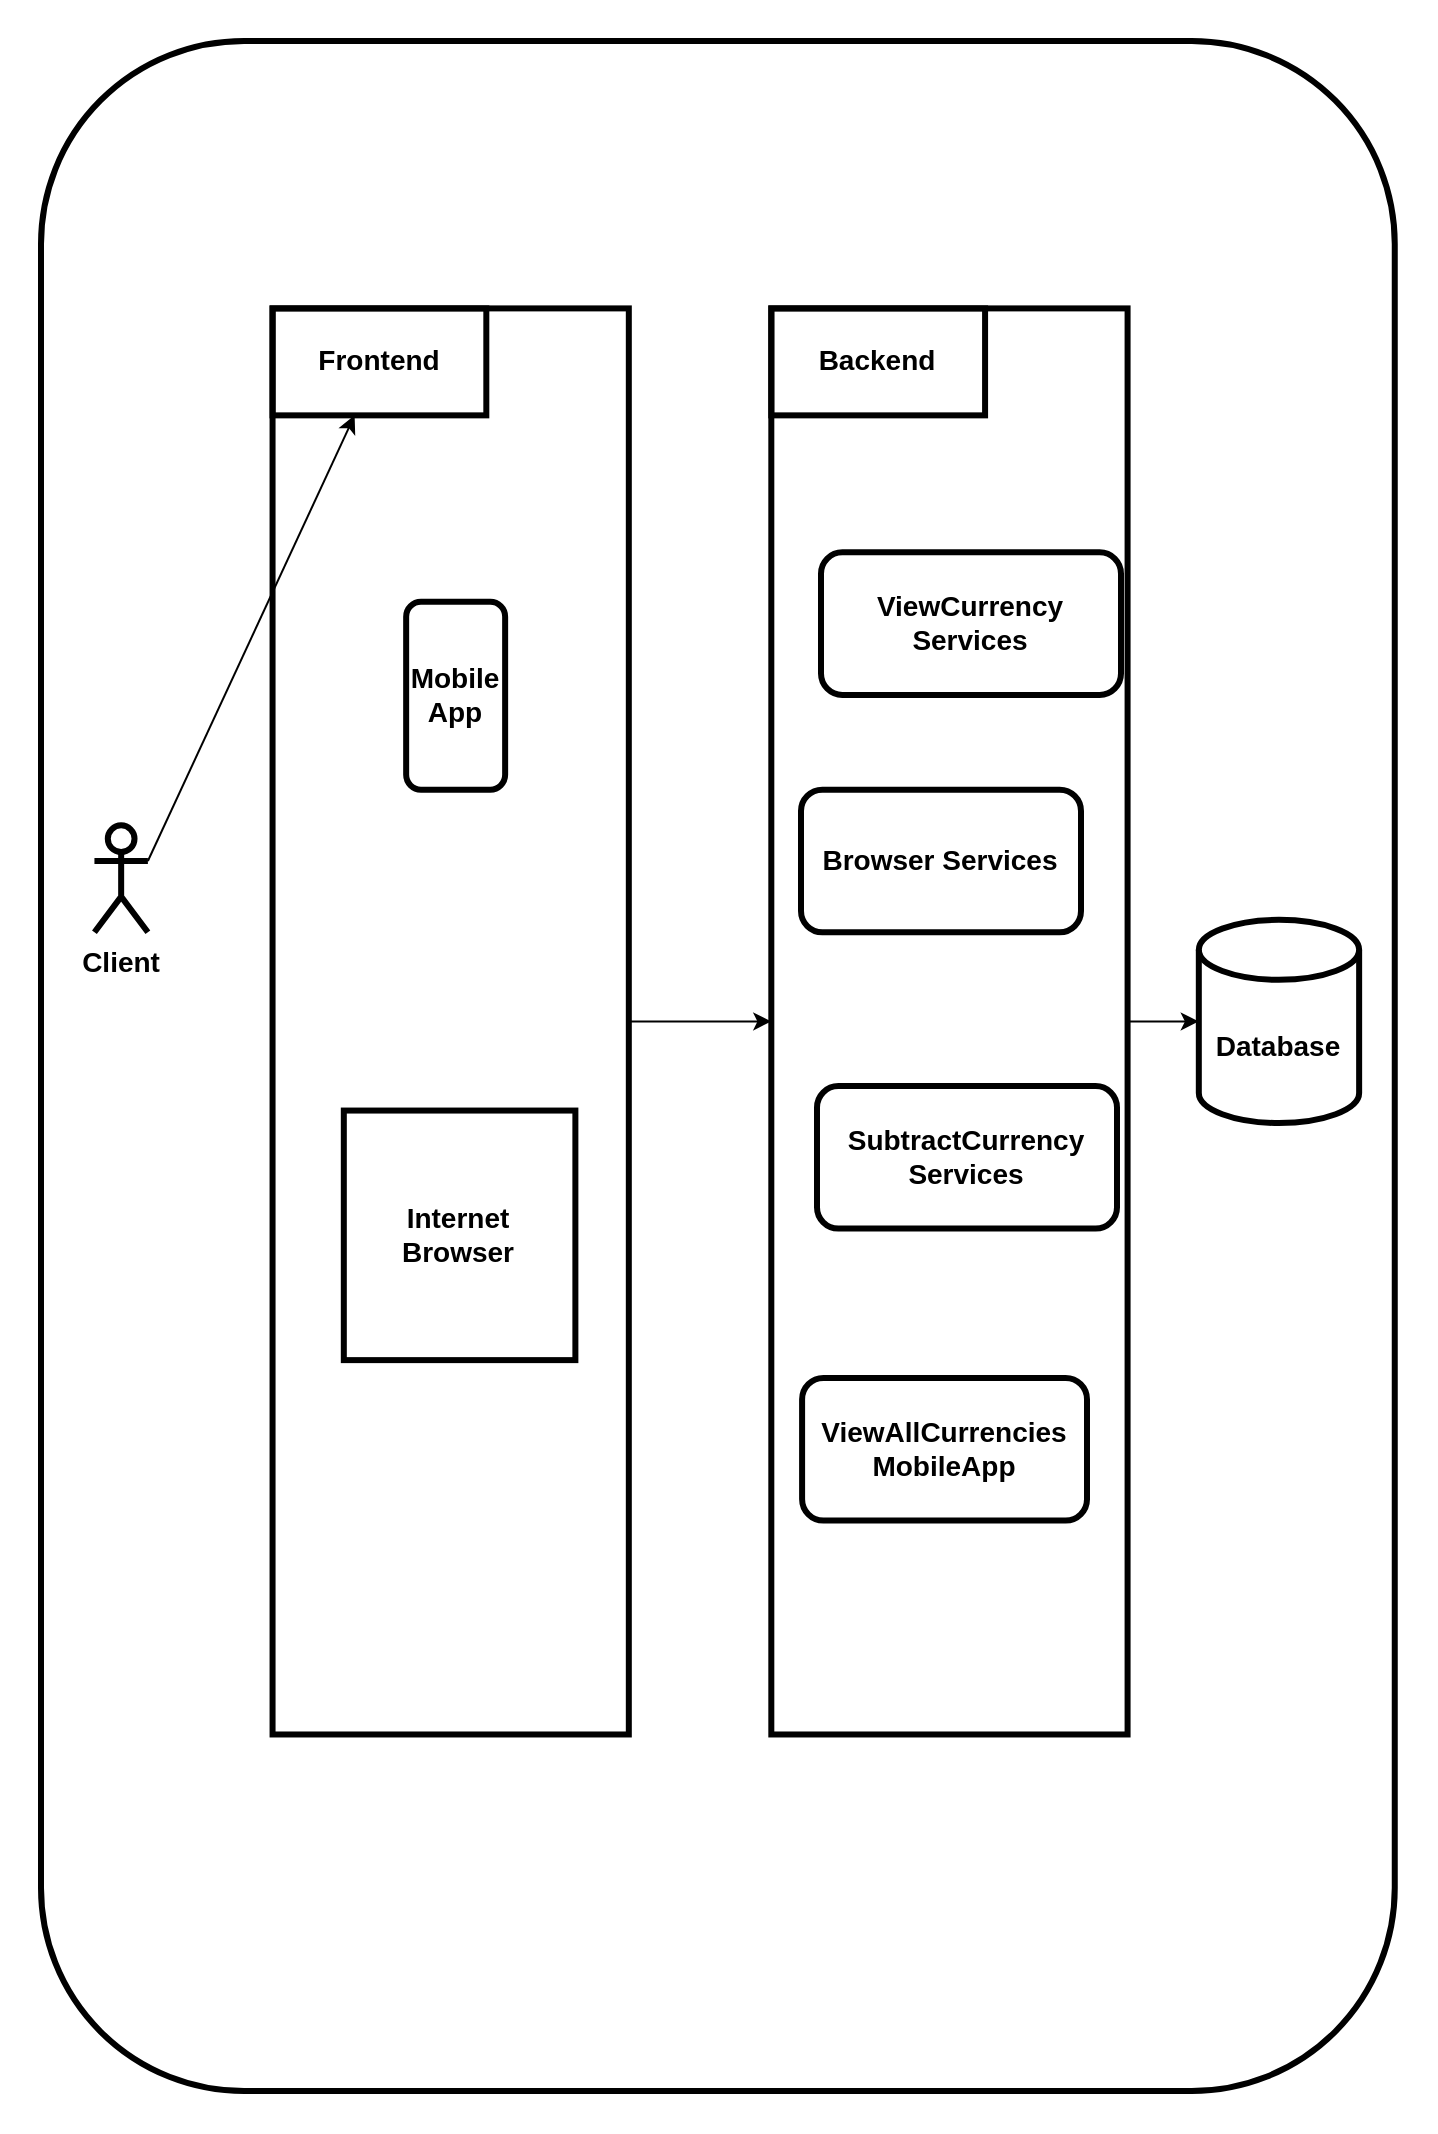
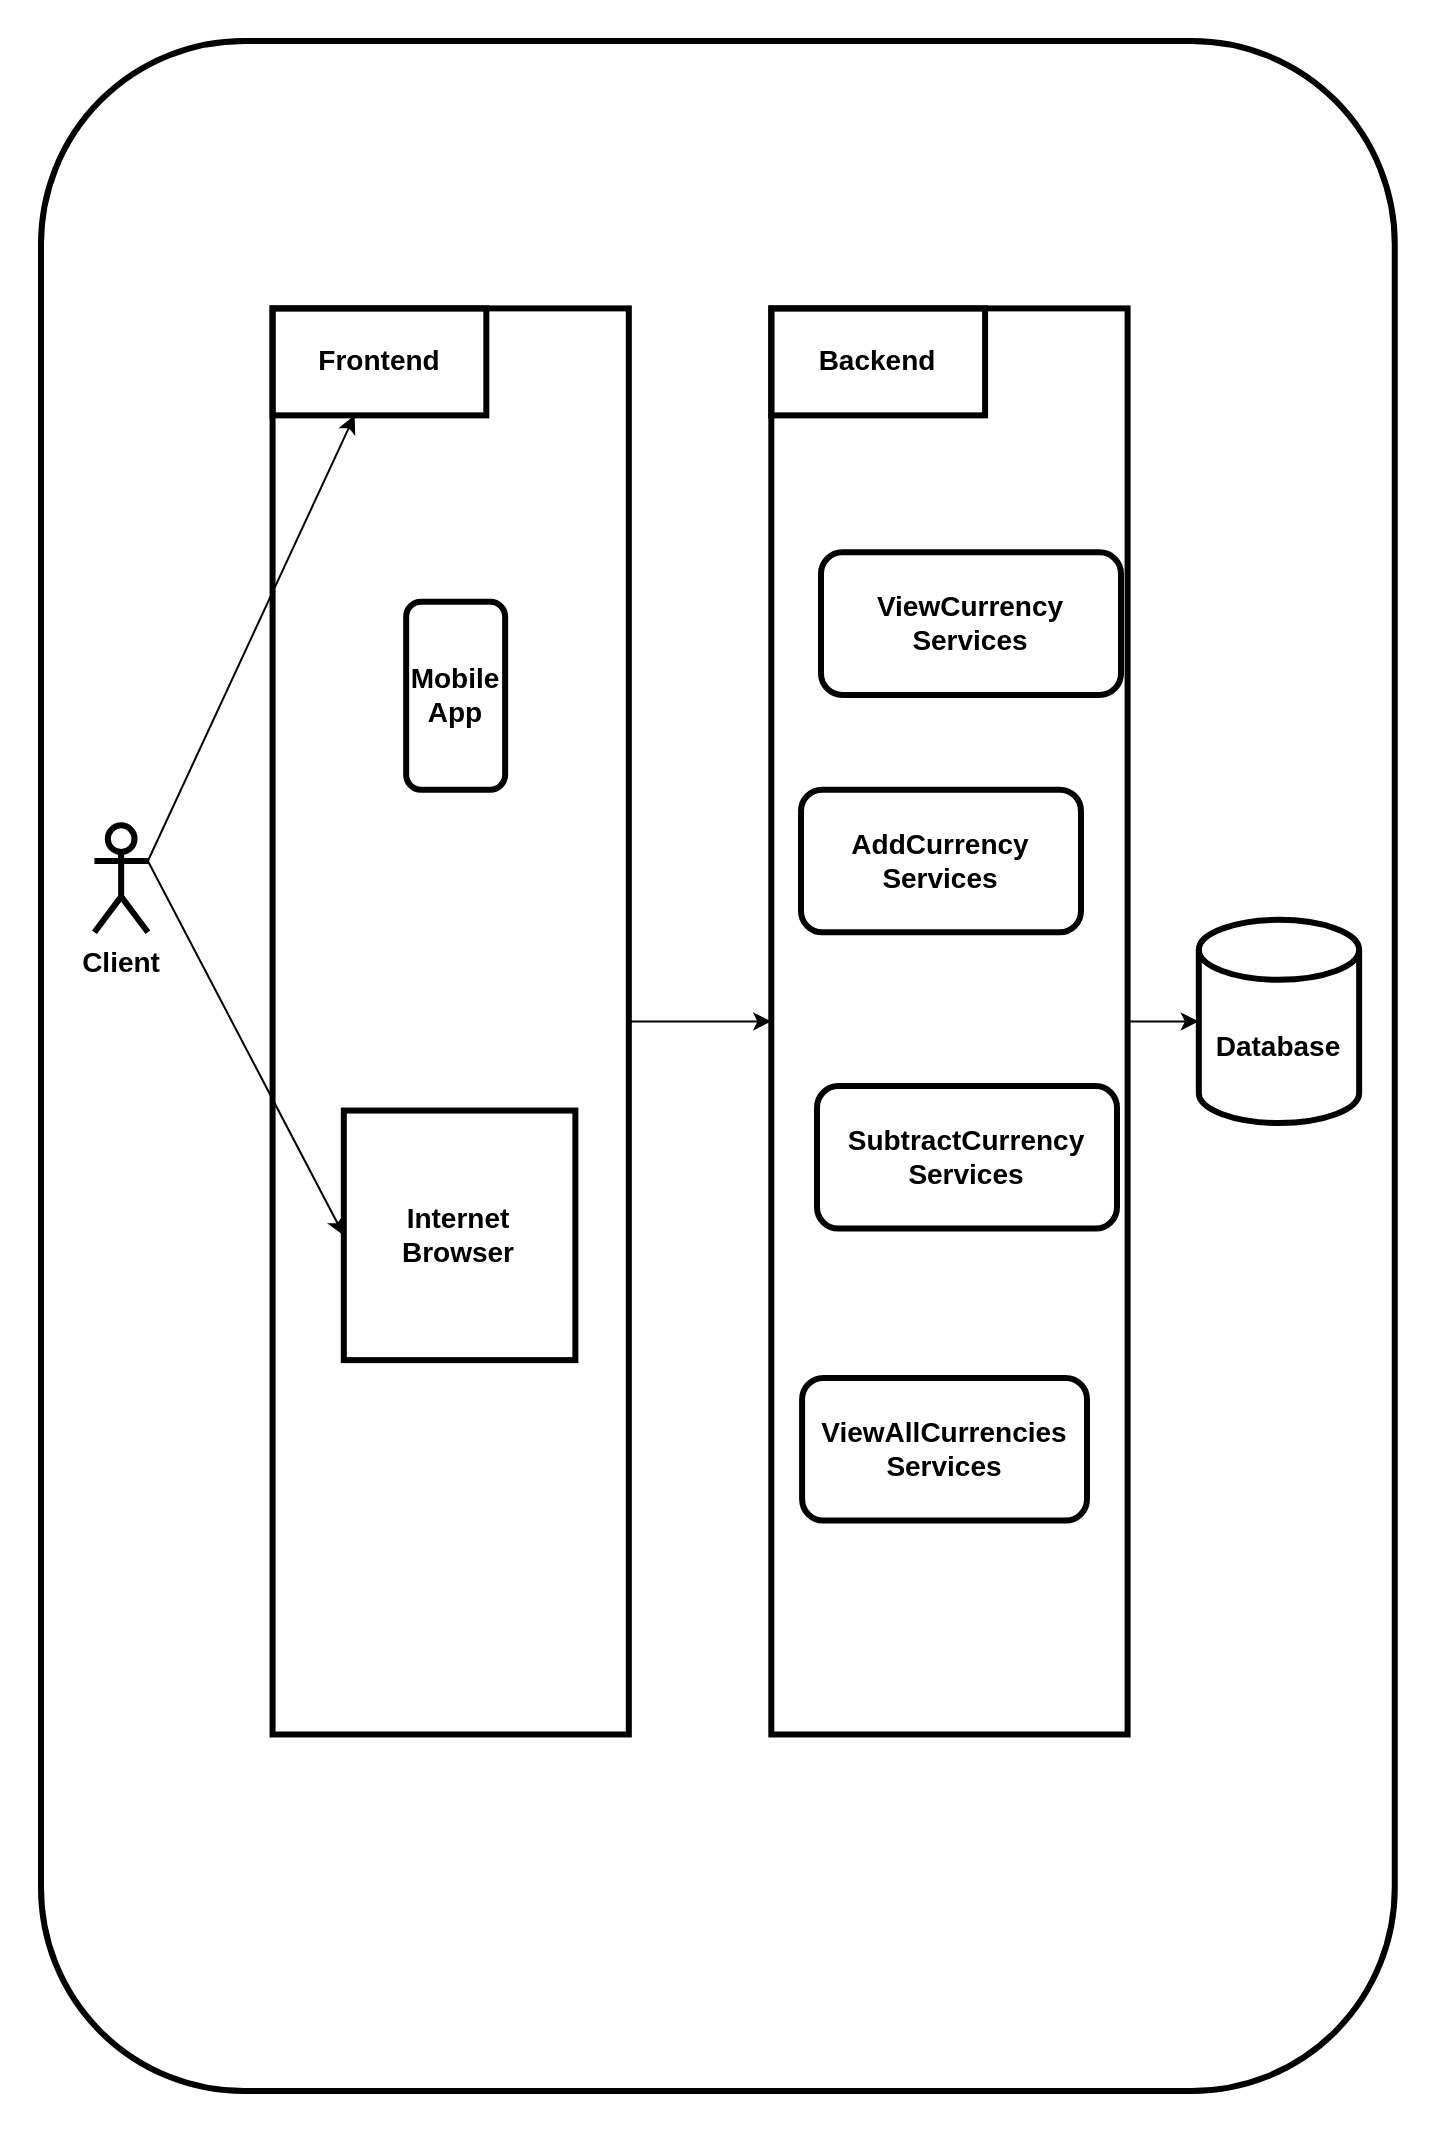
(941, 861) -> (941, 861)
none -> (243, 1043)
(945, 1449) -> (945, 1449)
